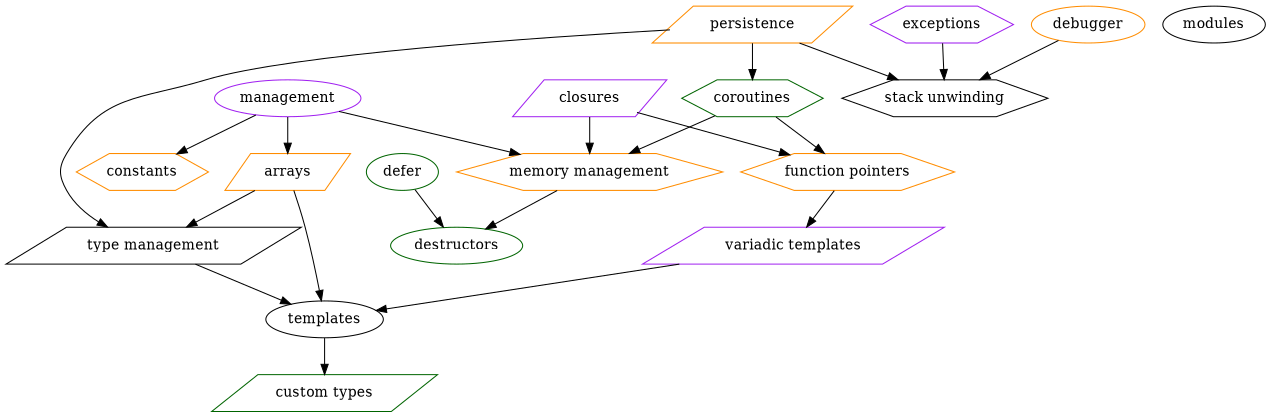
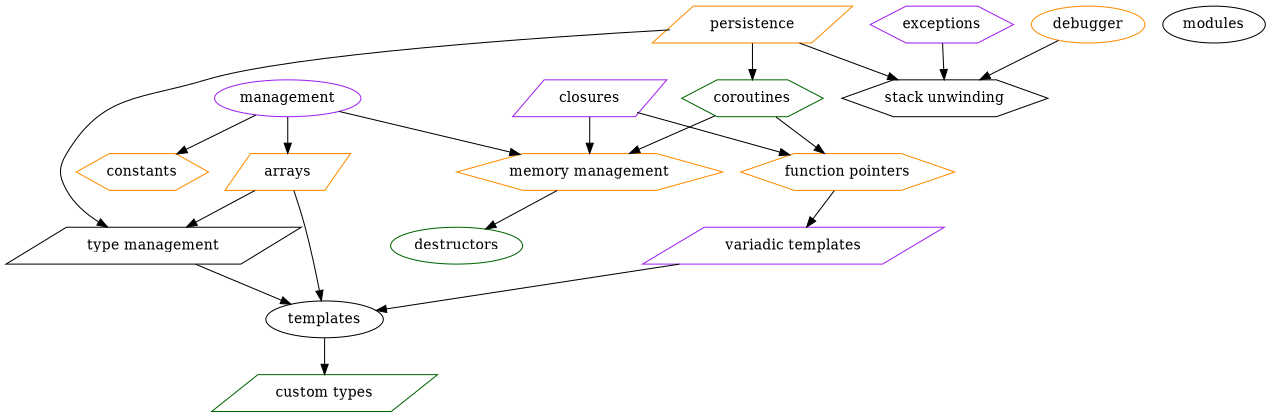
(402, 172) -> none
